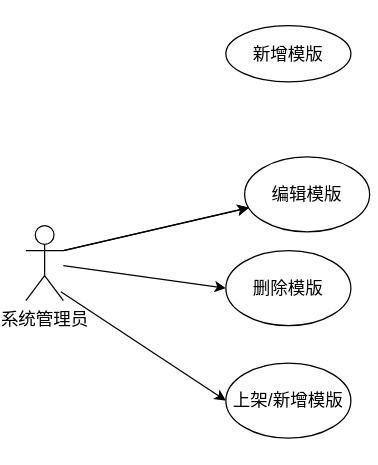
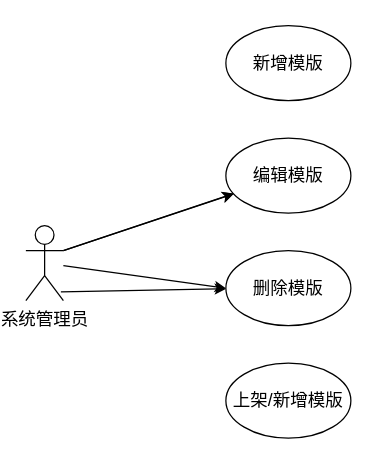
(288, 54) -> (288, 63)
(307, 194) -> (288, 176)
(139, 344) -> (139, 290)
